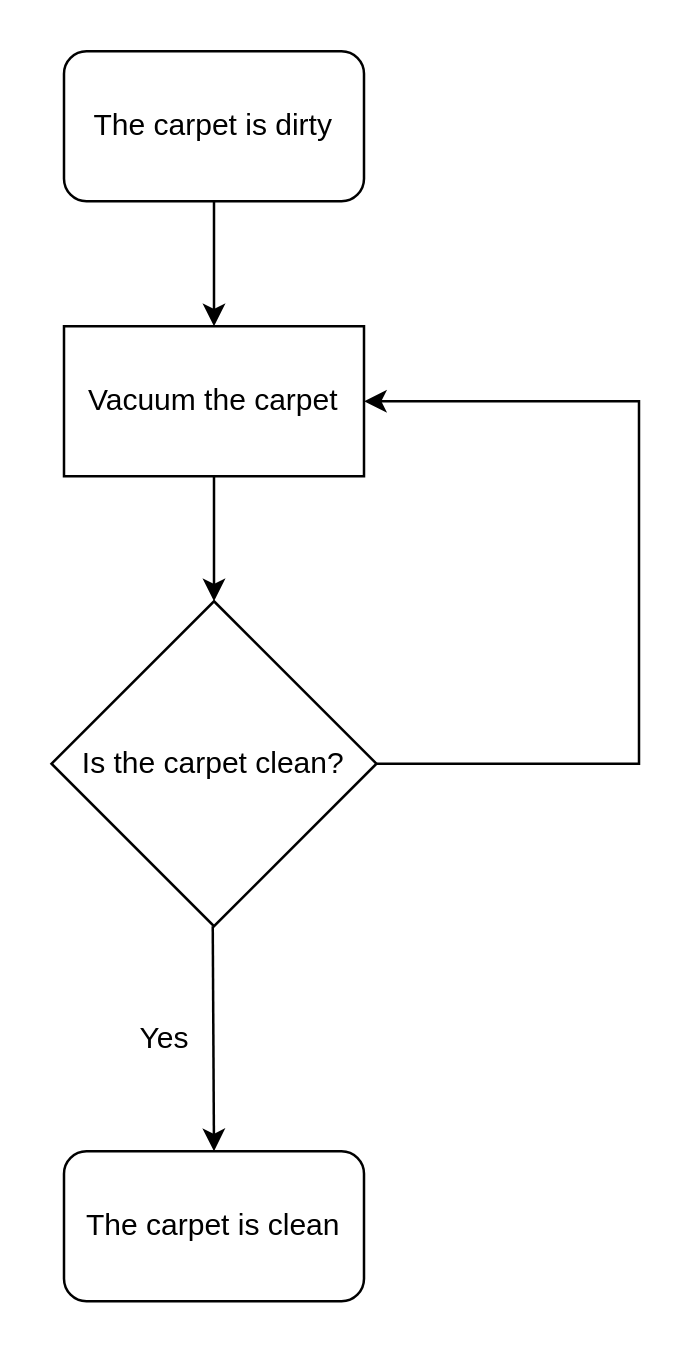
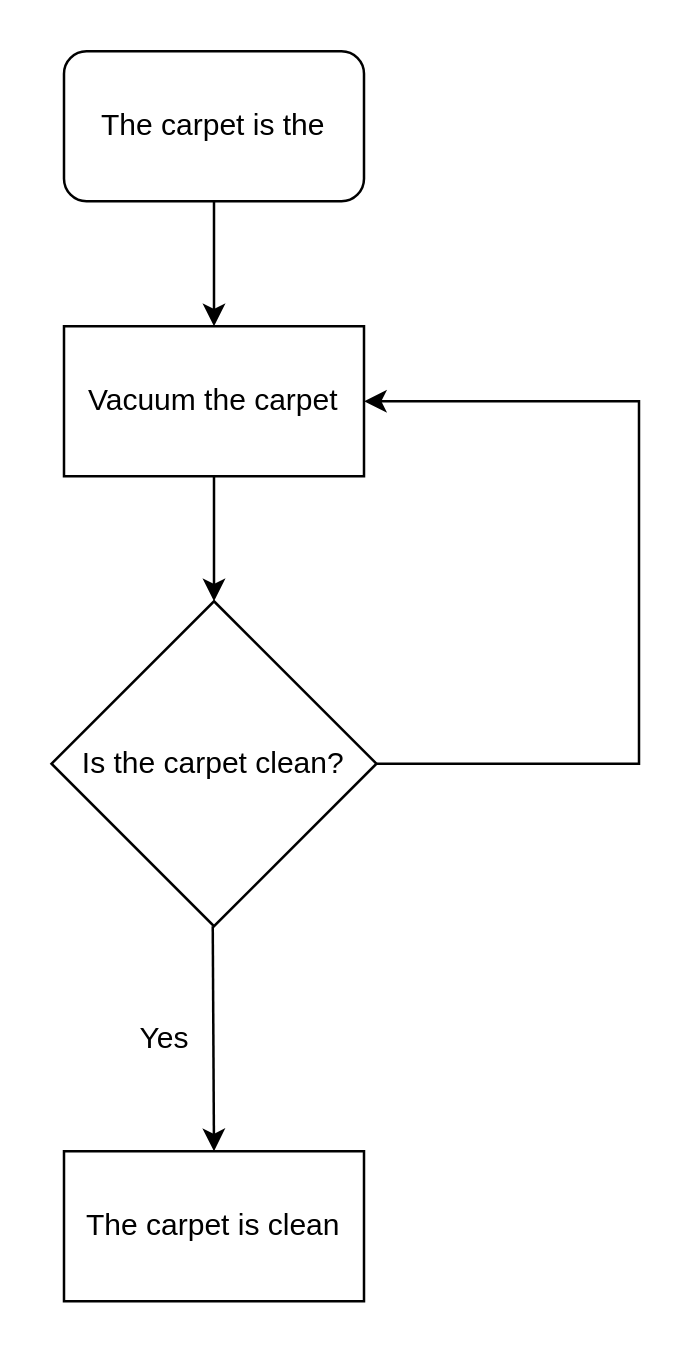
(214, 126) -> (214, 126)
(214, 1226) -> (214, 1226)
